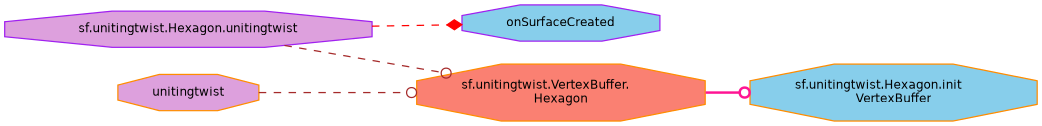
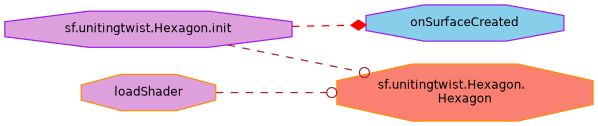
(188, 29) -> (148, 29)
(188, 93) -> (148, 93)
(561, 93) -> (465, 93)
(894, 93) -> none
